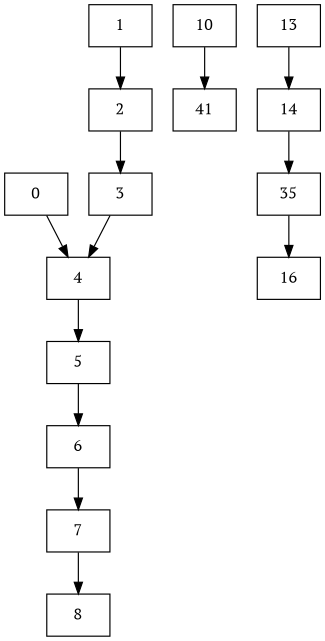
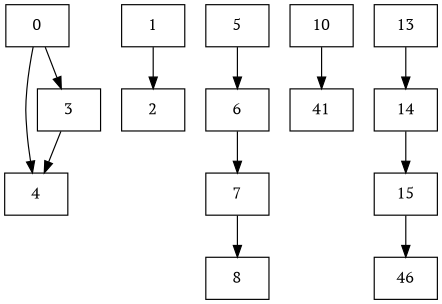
(120, 146) -> (51, 62)
(289, 194) -> (406, 194)
(289, 278) -> (406, 278)
(78, 315) -> none
